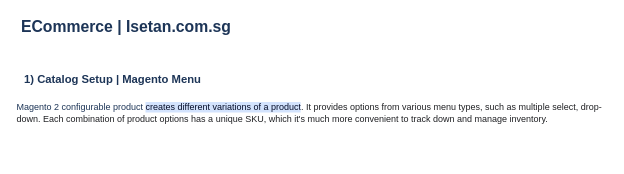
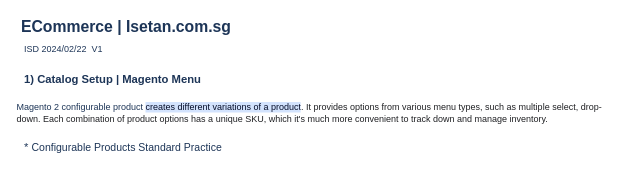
none -> (83, 49)
none -> (207, 147)
